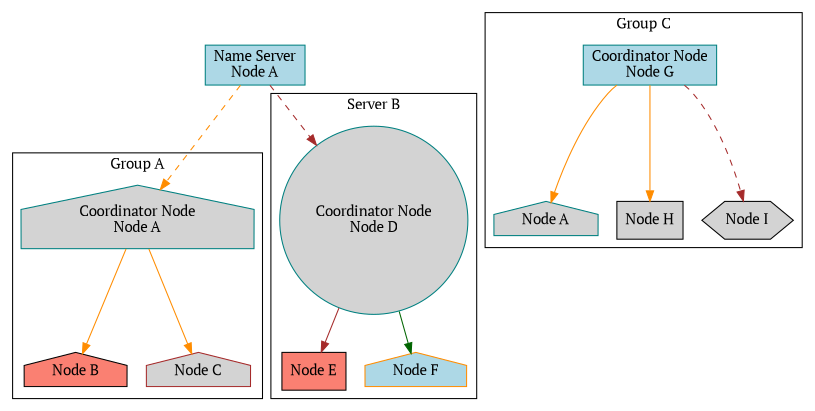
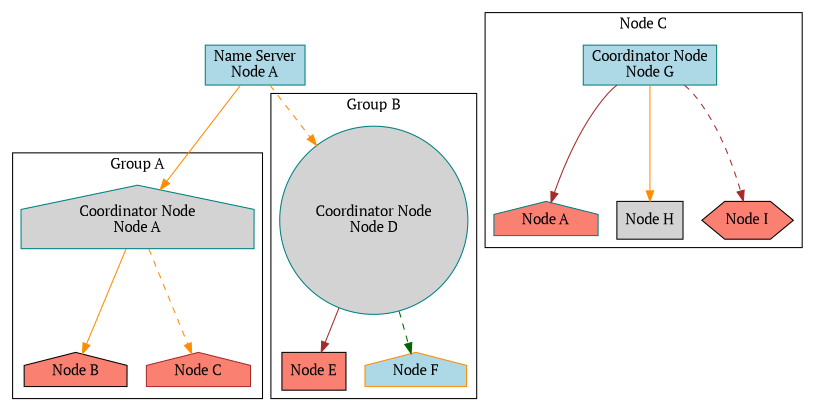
(644, 25) -> (644, 25)
(374, 106) -> (374, 106)
(290, 111) -> (290, 111)
(204, 133) -> (204, 133)
(580, 135) -> (580, 135)
(546, 220) -> (546, 220)
(748, 220) -> (748, 220)
(168, 297) -> (168, 297)
(404, 327) -> (404, 327)
(198, 371) -> (198, 371)
